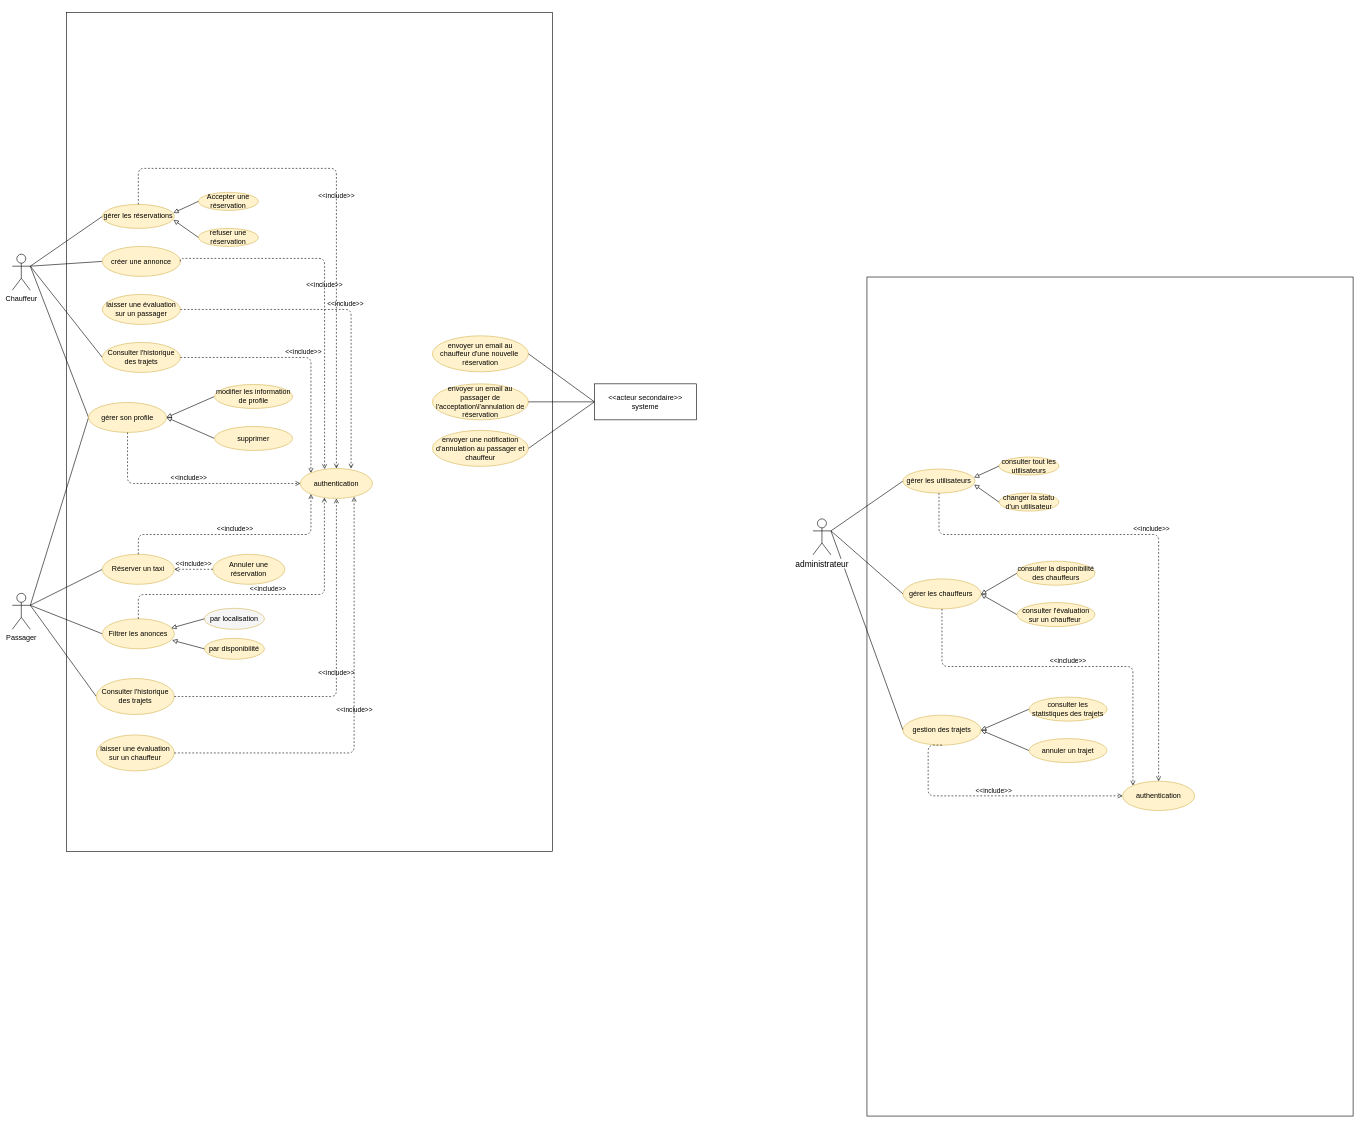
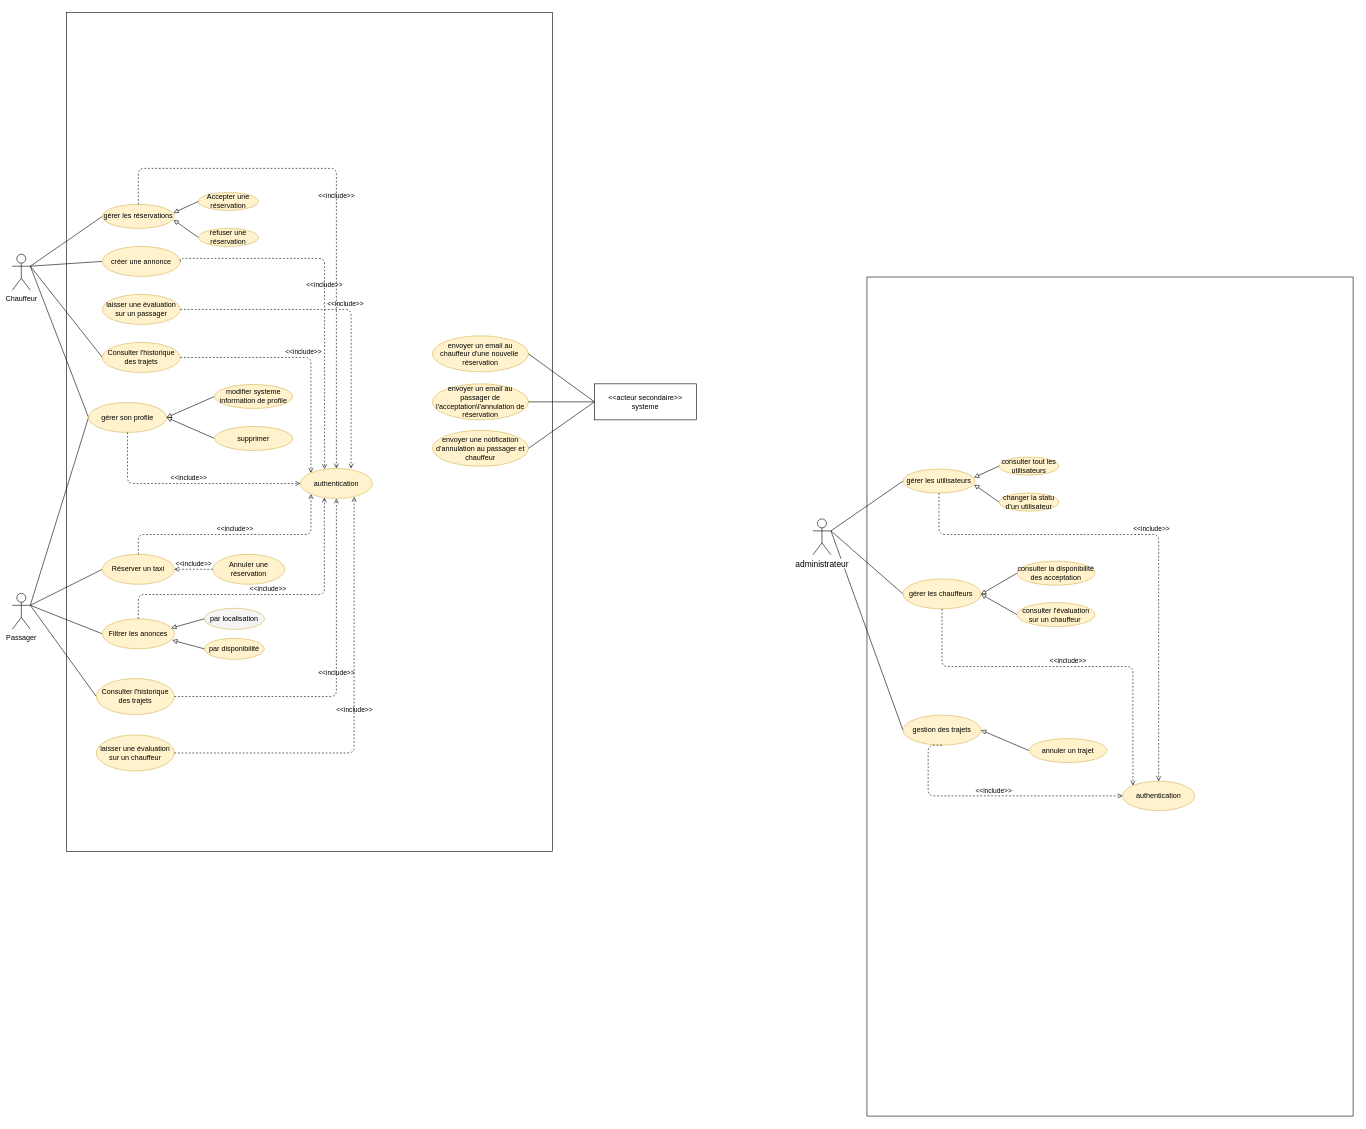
(254, 396) -> (254, 396)
(1056, 573) -> (1056, 573)
(1068, 709) -> none
(1007, 718) -> none
